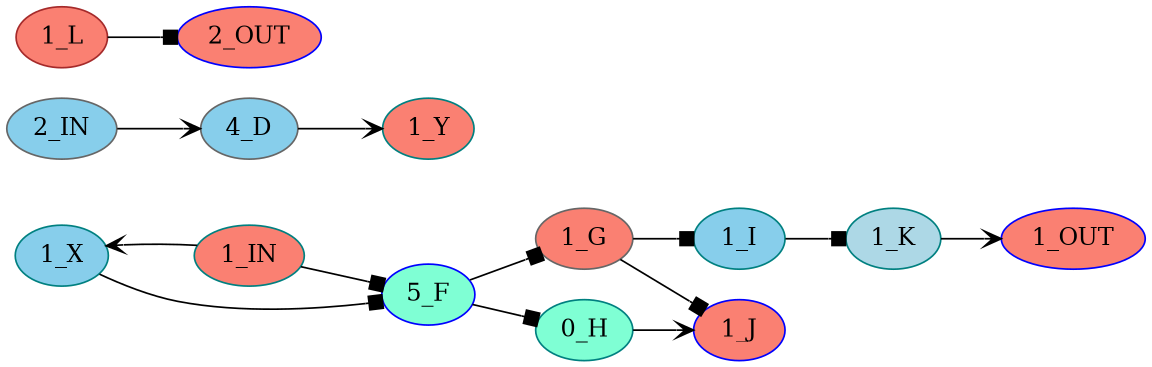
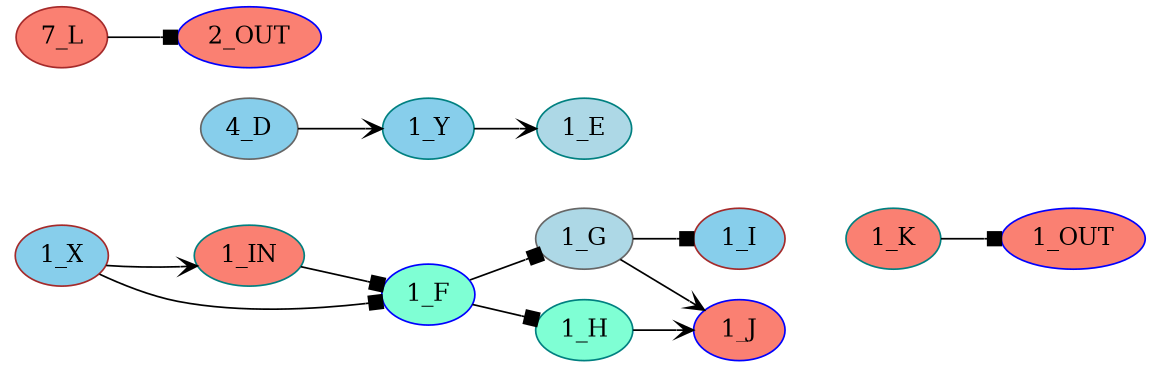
(62, 37) -> (62, 37)
(62, 129) -> none
(428, 129) -> (428, 129)
none -> (584, 129)
(584, 239) -> (584, 239)
(739, 239) -> (739, 239)
(807, 239) -> none
(893, 239) -> (893, 239)
(962, 239) -> (962, 239)
(160, 244) -> (143, 267)
(62, 256) -> (62, 256)
(655, 280) -> (655, 280)
(428, 295) -> (428, 295)
(584, 330) -> (584, 330)
